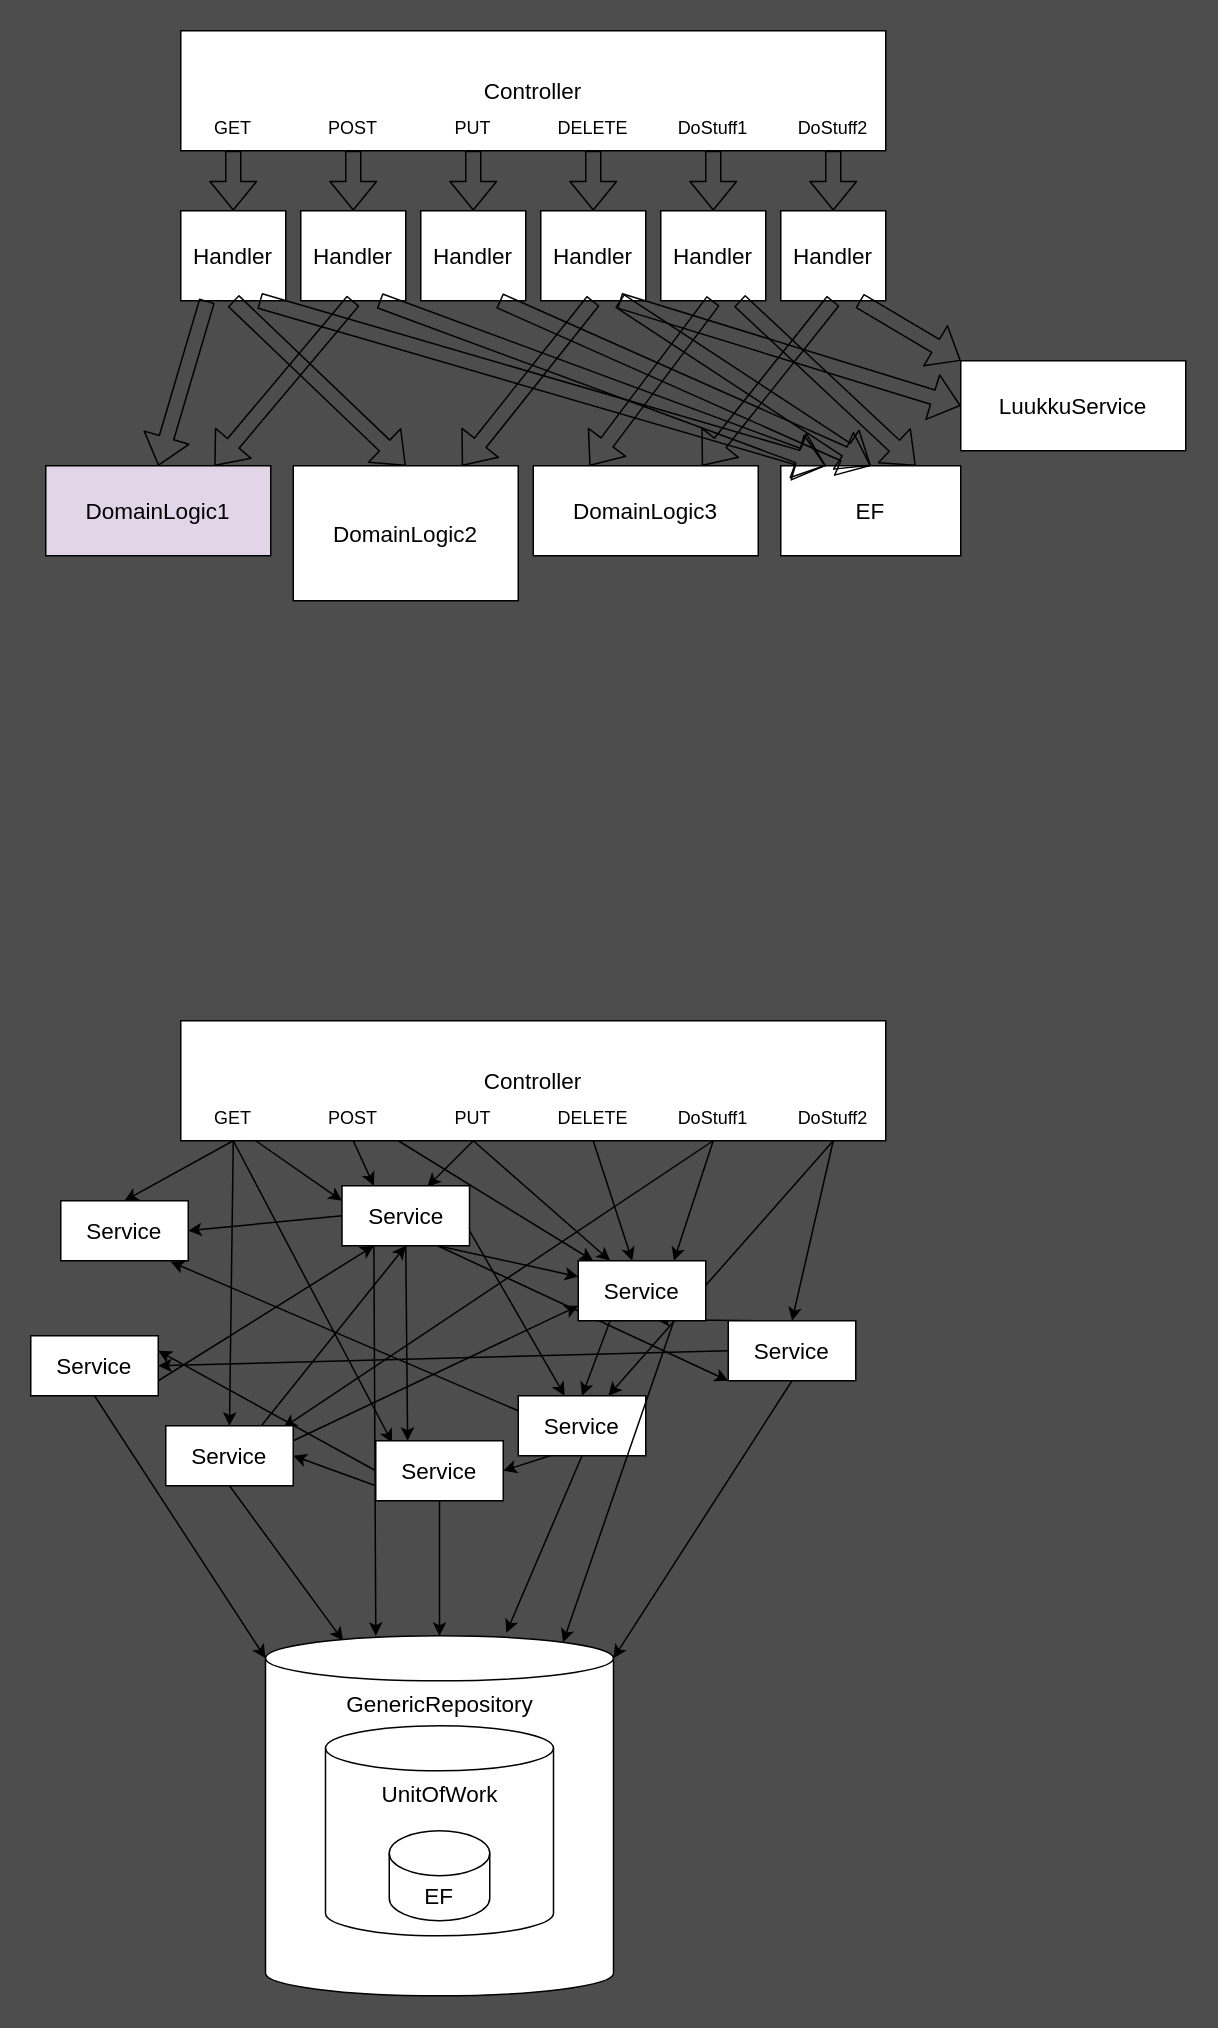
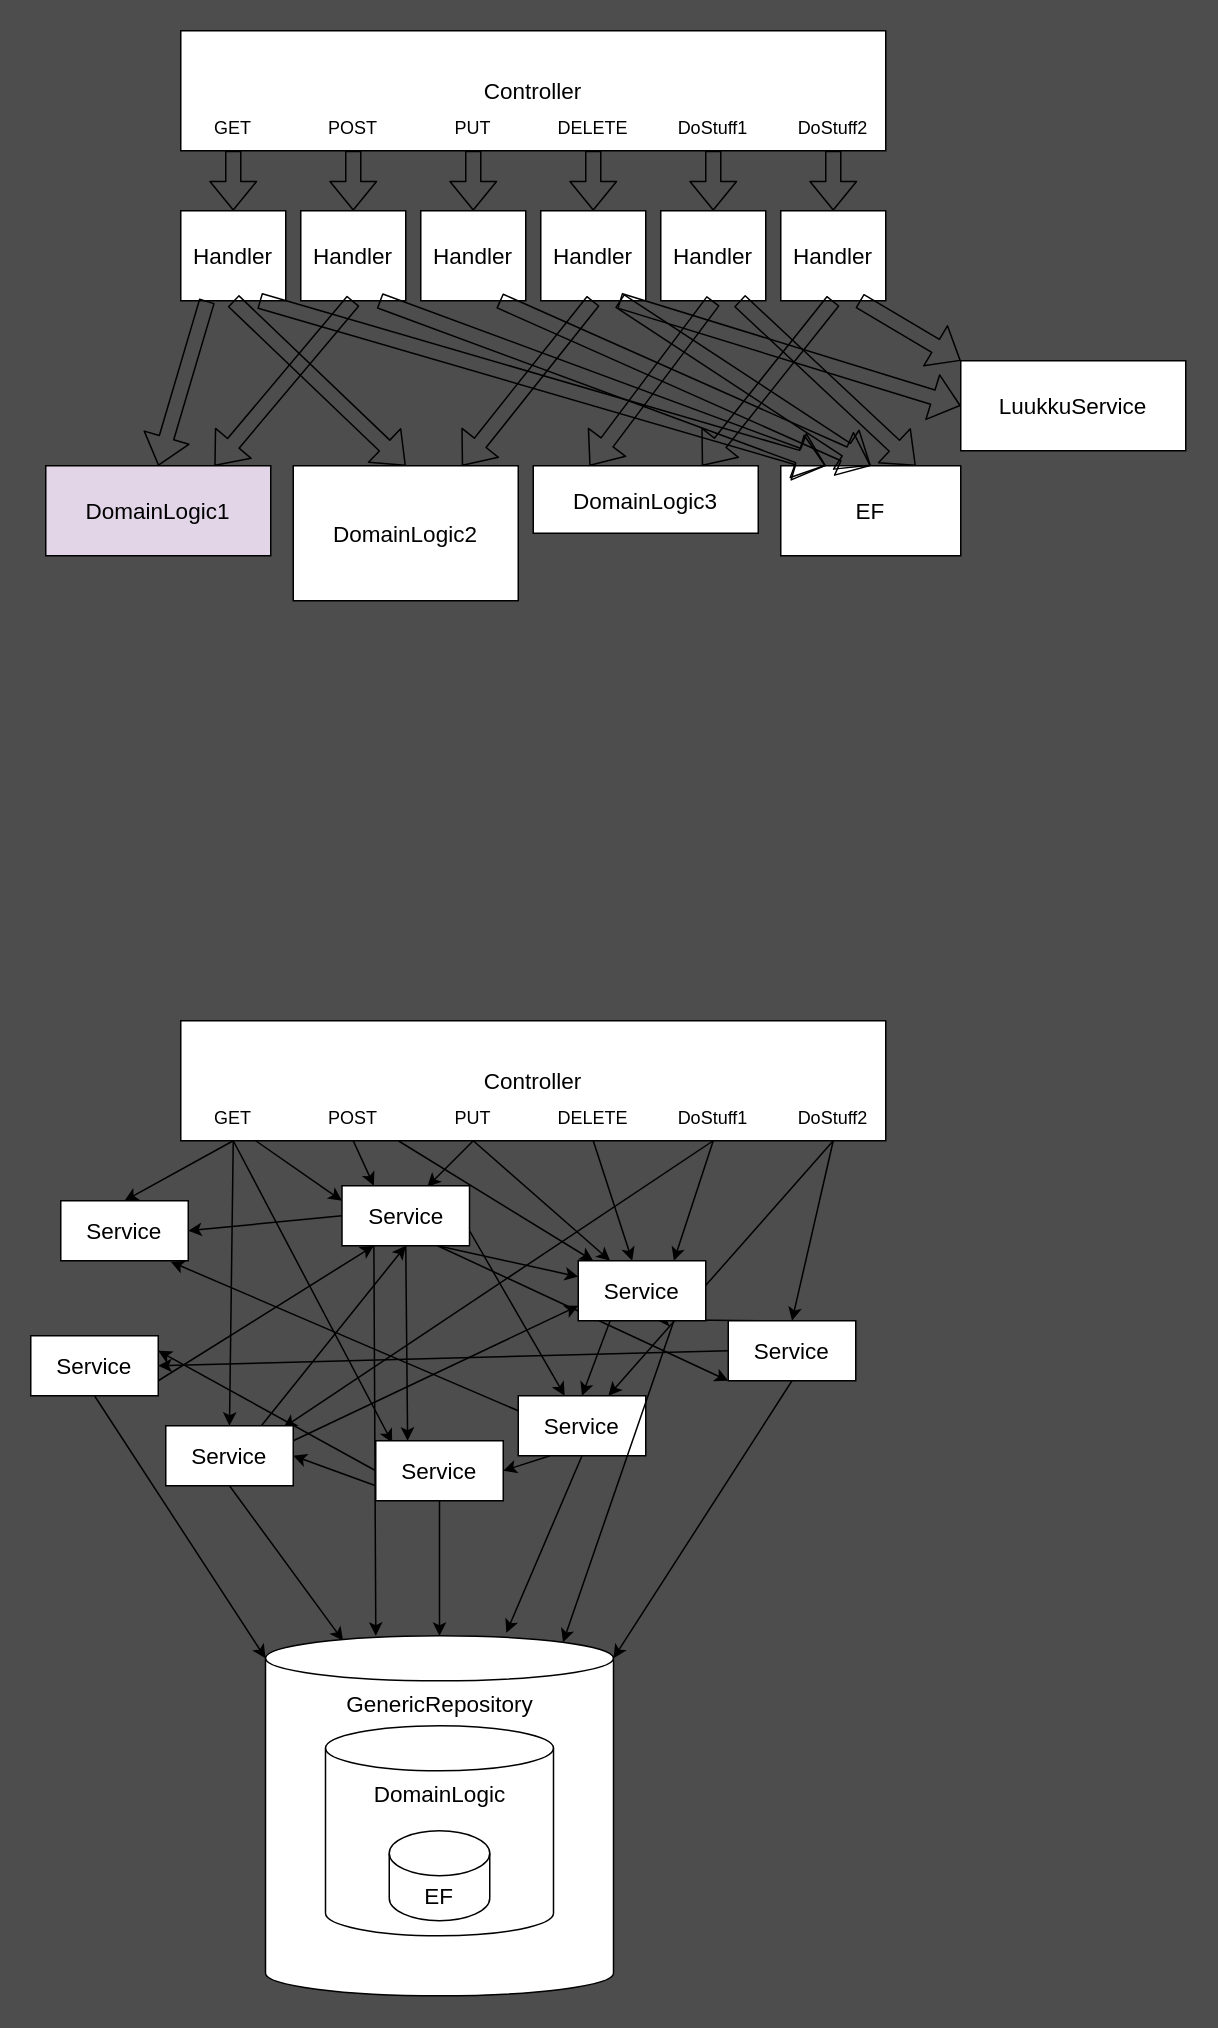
(646, 511) -> (646, 500)
(440, 1795) -> (440, 1795)
